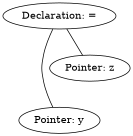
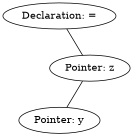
(42, 68) -> (75, 94)
